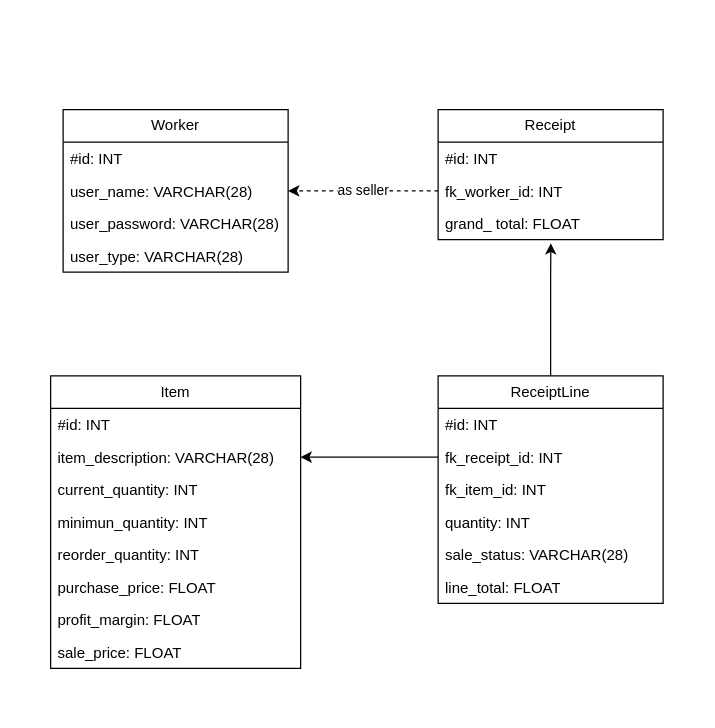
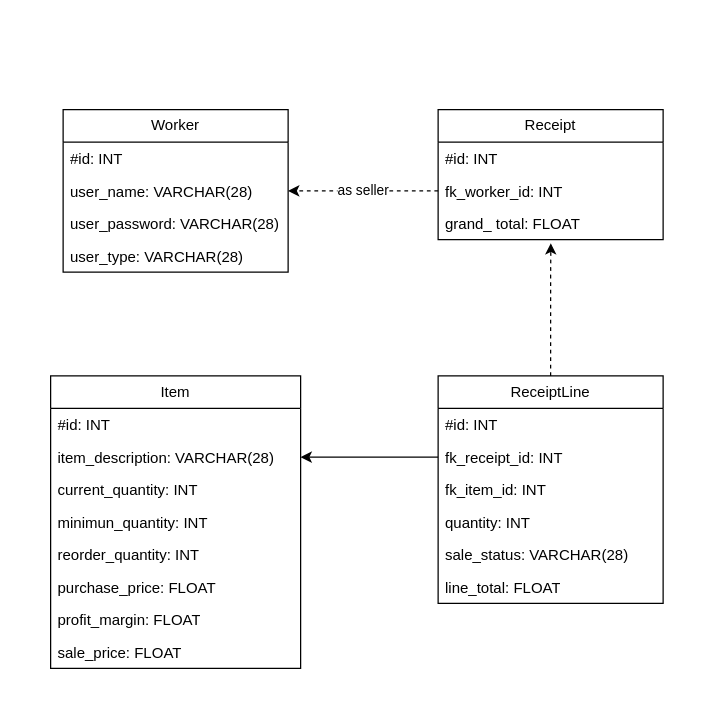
(551, 314) -> (551, 314)
